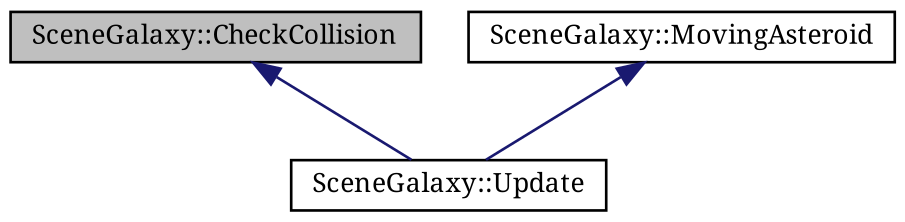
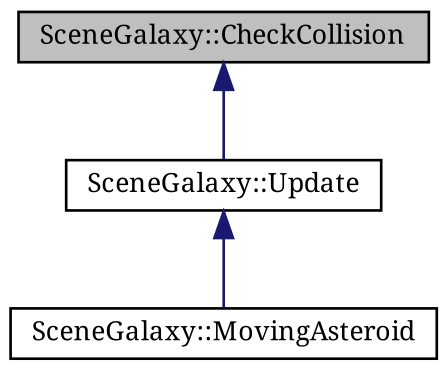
(553, 118) -> (224, 273)
